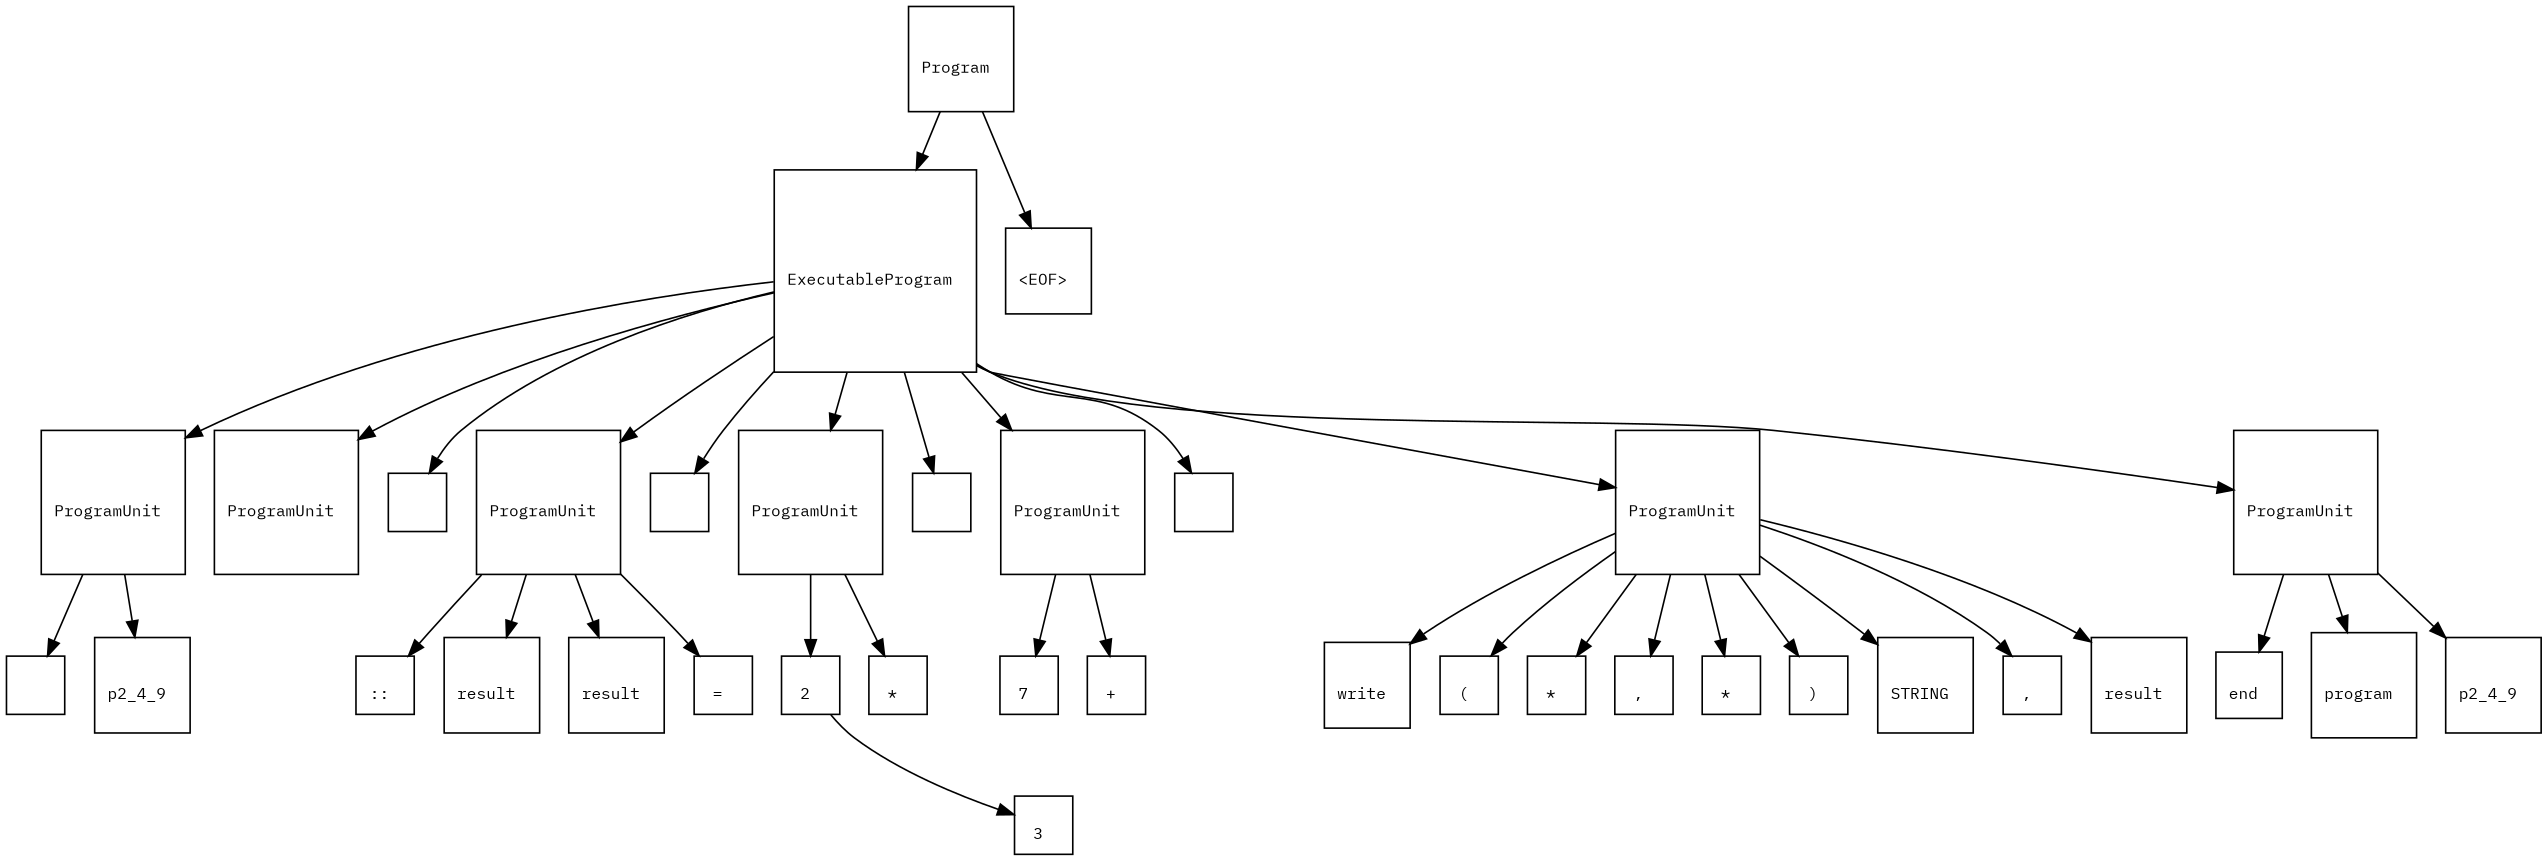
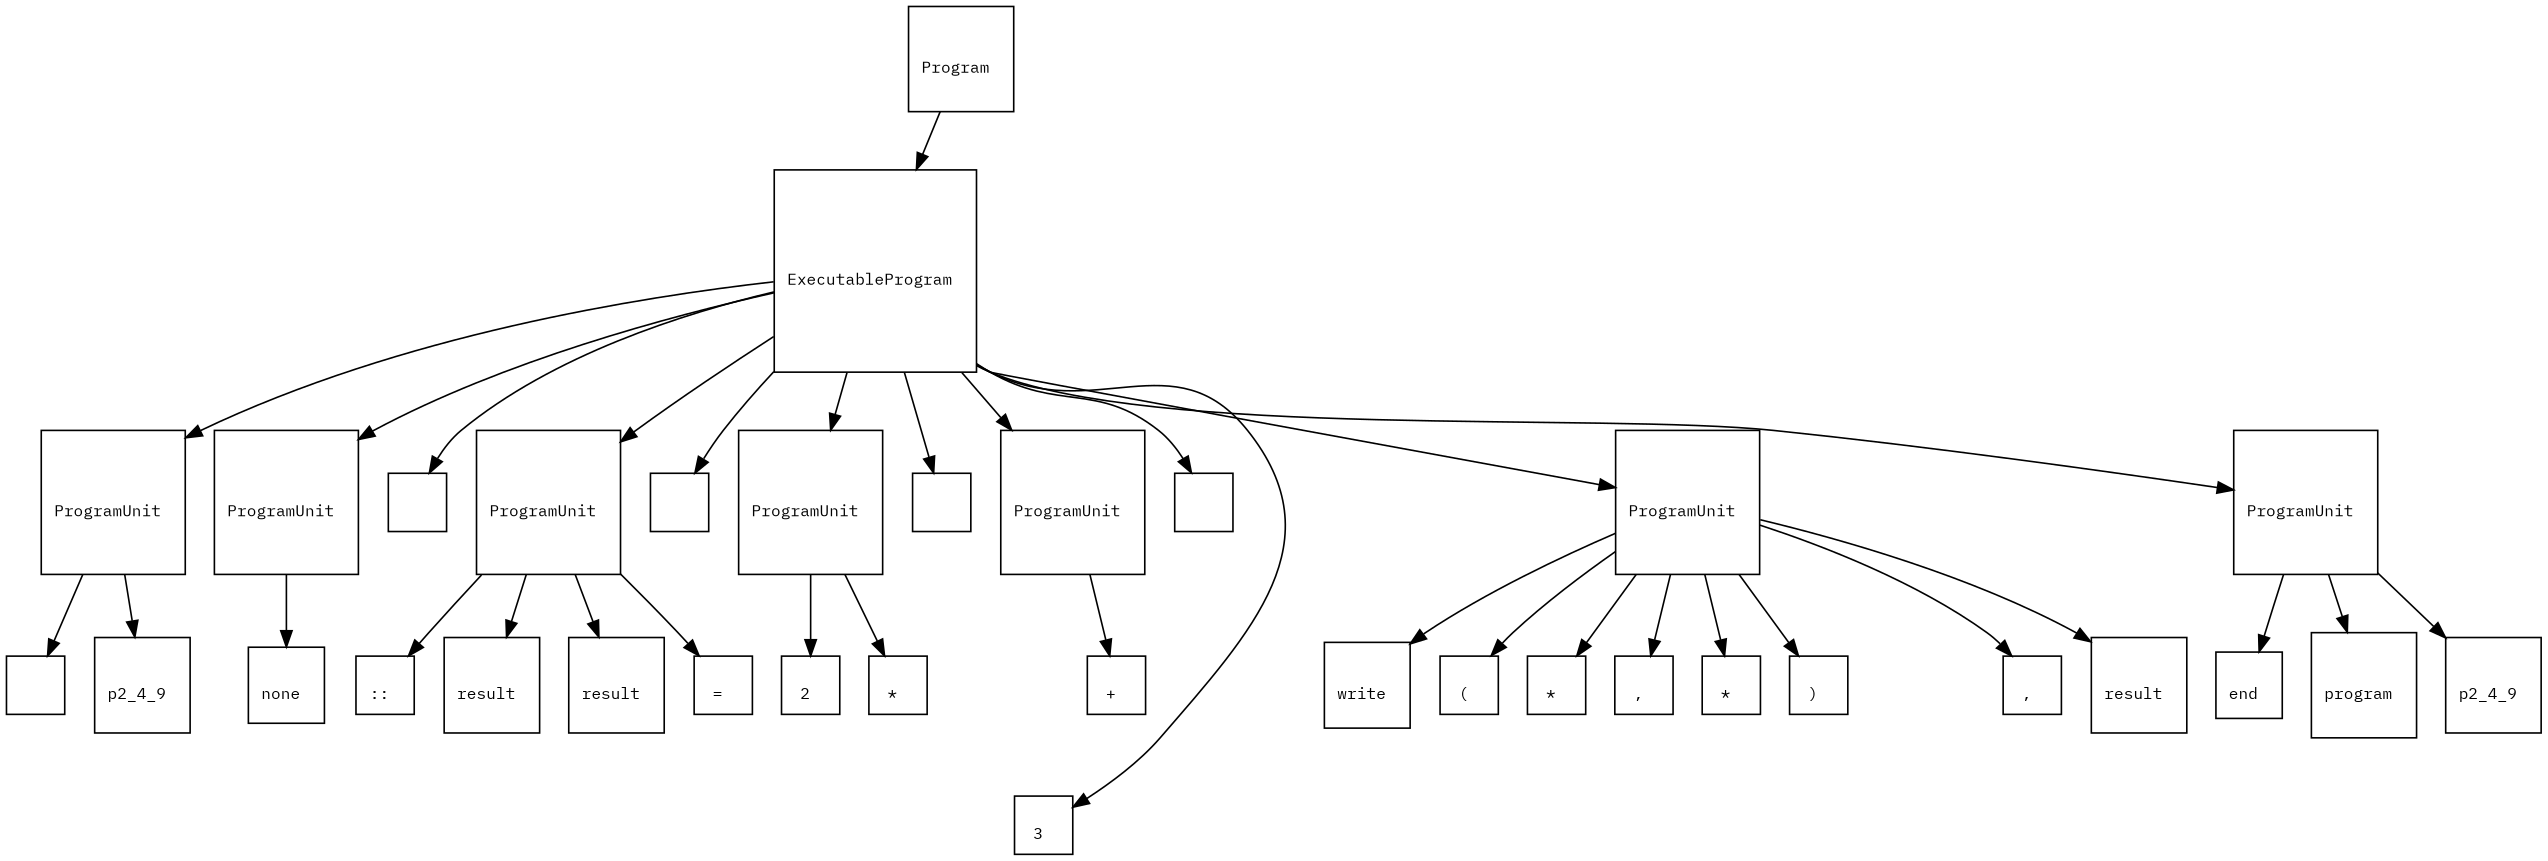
(1048, 271) -> none
none -> (286, 685)
(1029, 685) -> none
(1925, 685) -> none
(909, 772) -> (1282, 502)
